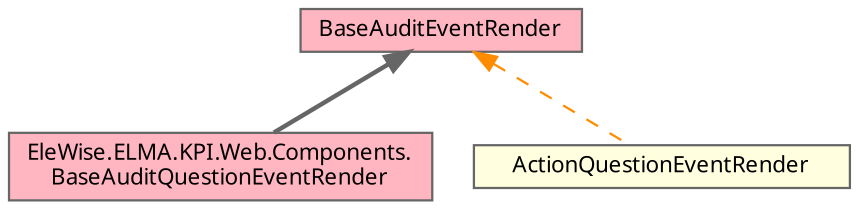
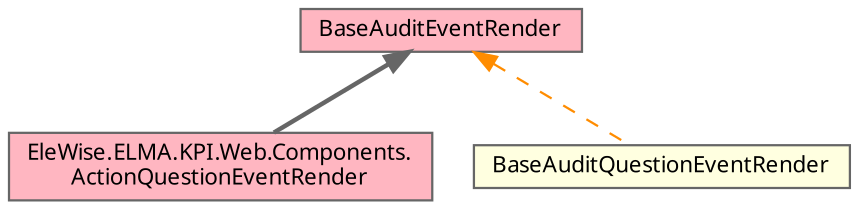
(221, 167) -> (221, 167)
(662, 167) -> (662, 167)
